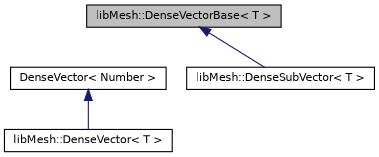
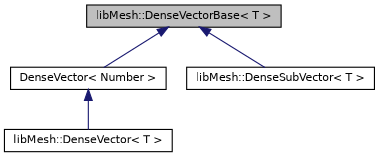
none -> (131, 50)
